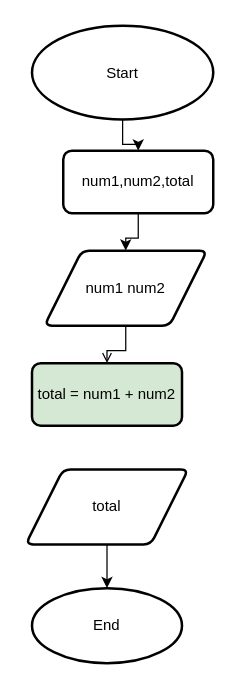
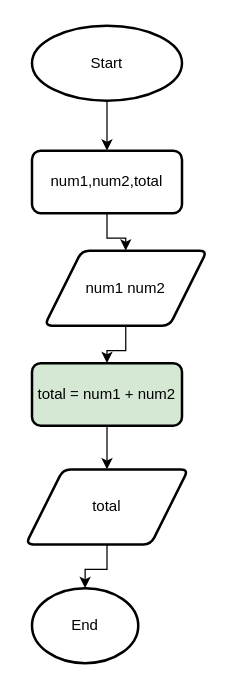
(123, 73) -> (107, 63)
(138, 182) -> (107, 182)
(107, 351) -> (108, 351)
none -> (107, 443)
(107, 626) -> (85, 626)
